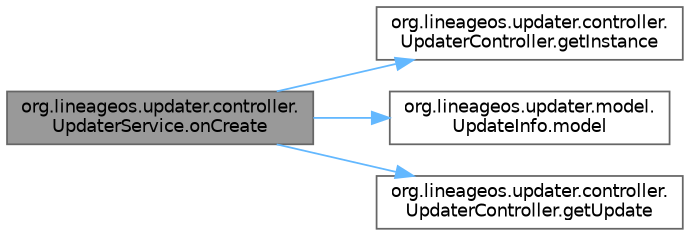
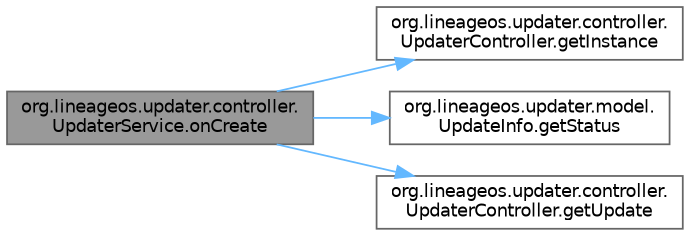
(530, 118) -> (530, 118)
